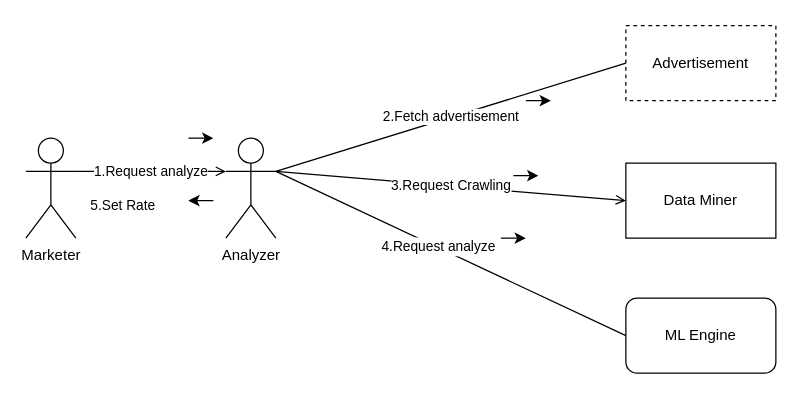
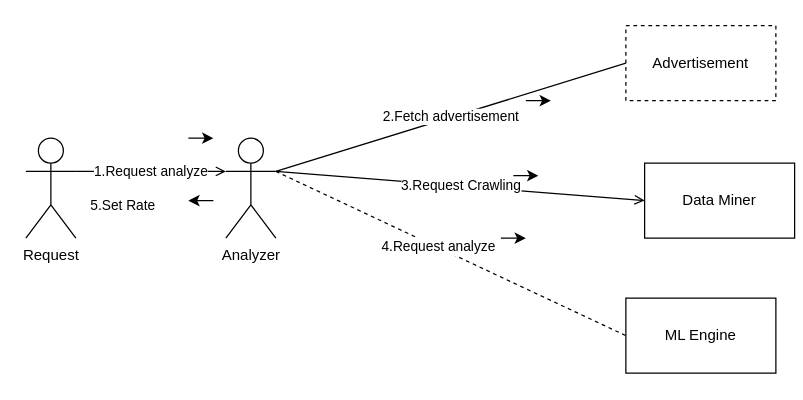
(701, 201) -> (719, 201)
(51, 256) -> (51, 256)
(539, 295) -> (539, 295)
(701, 336) -> (701, 336)
